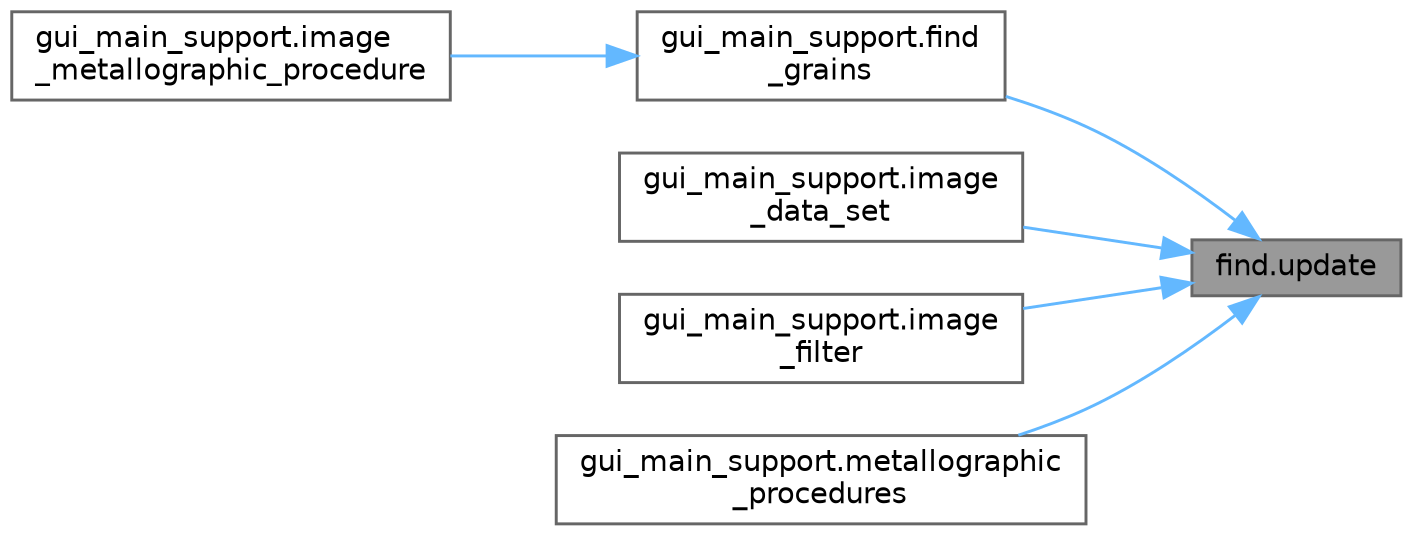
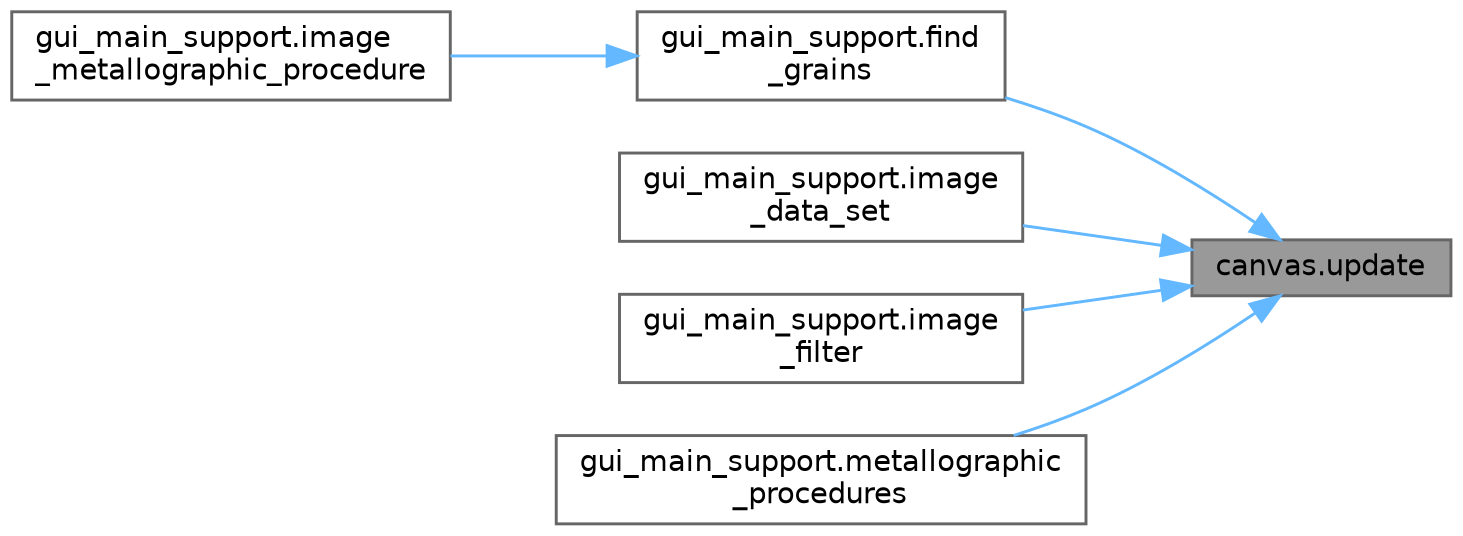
(1296, 268) -> (1321, 268)
